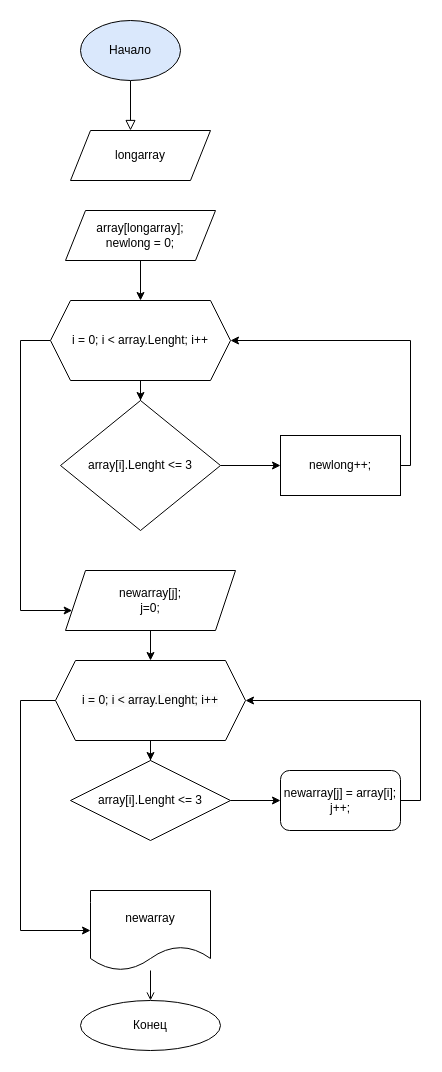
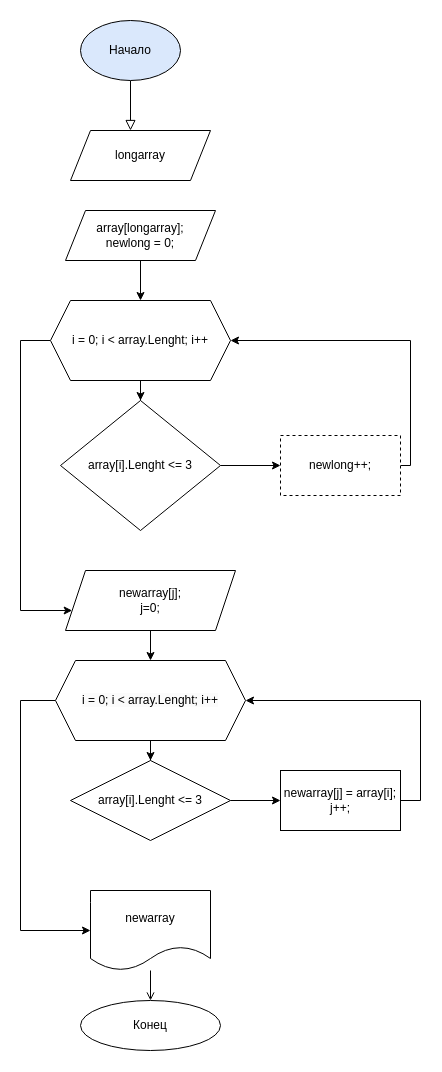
(341, 466) -> (341, 466)
(341, 801) -> (341, 801)
